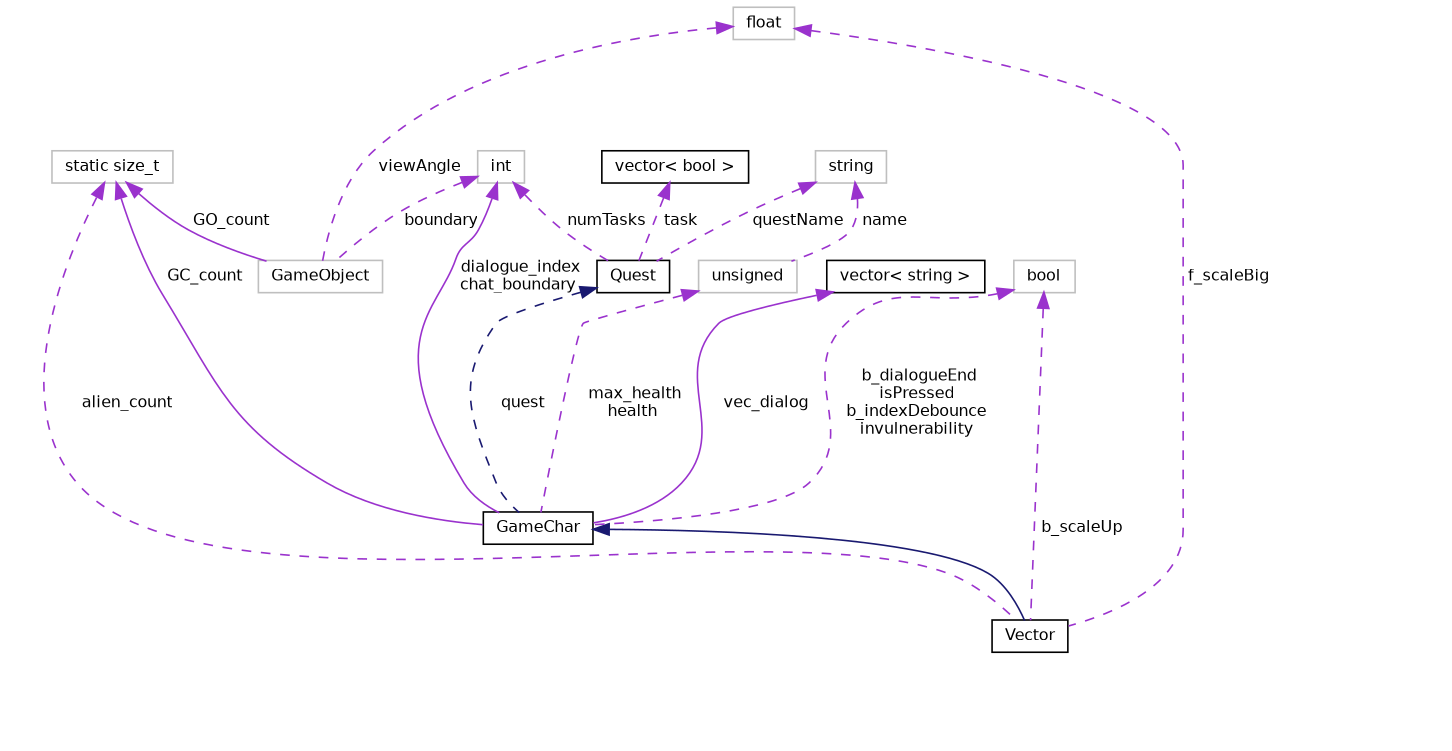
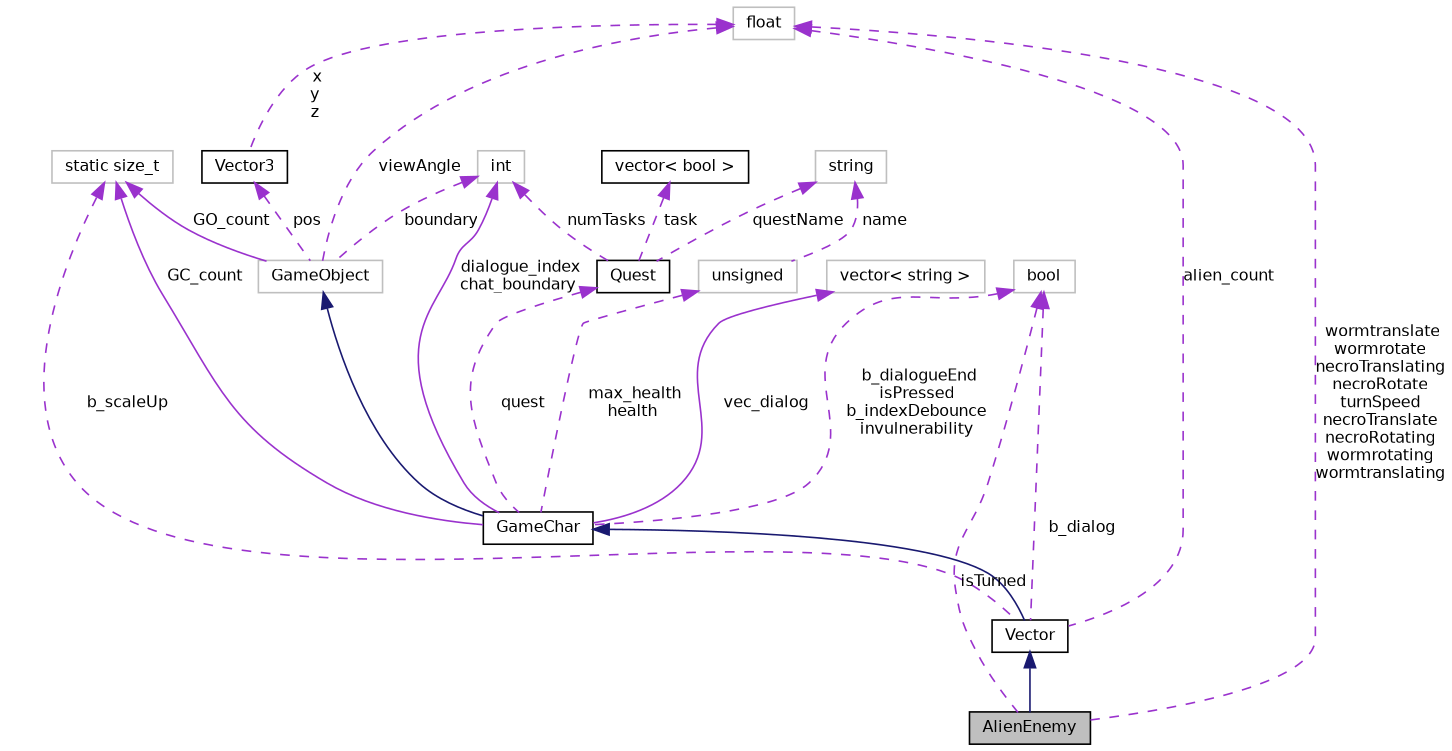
none -> (245, 167)
(906, 277) -> (906, 277)
(1227, 277) -> (1227, 277)
(472, 376) -> (472, 376)
(125, 403) -> (125, 403)
none -> (379, 434)
(1080, 528) -> (1080, 528)
none -> (1030, 728)
